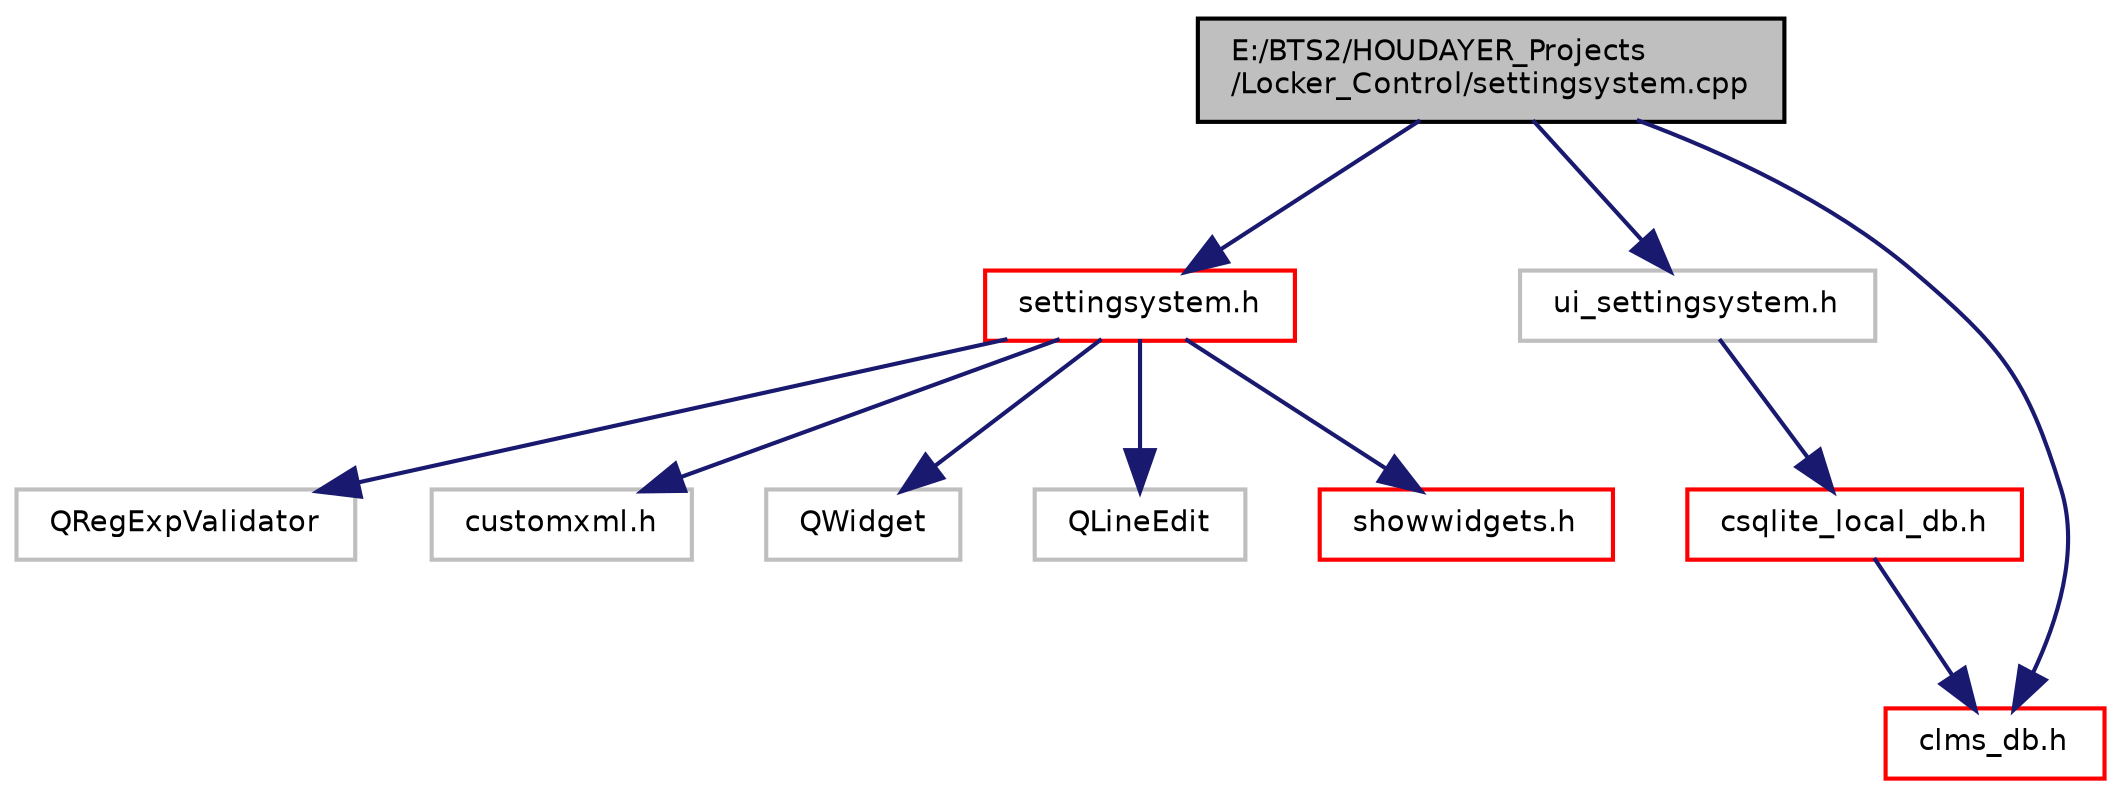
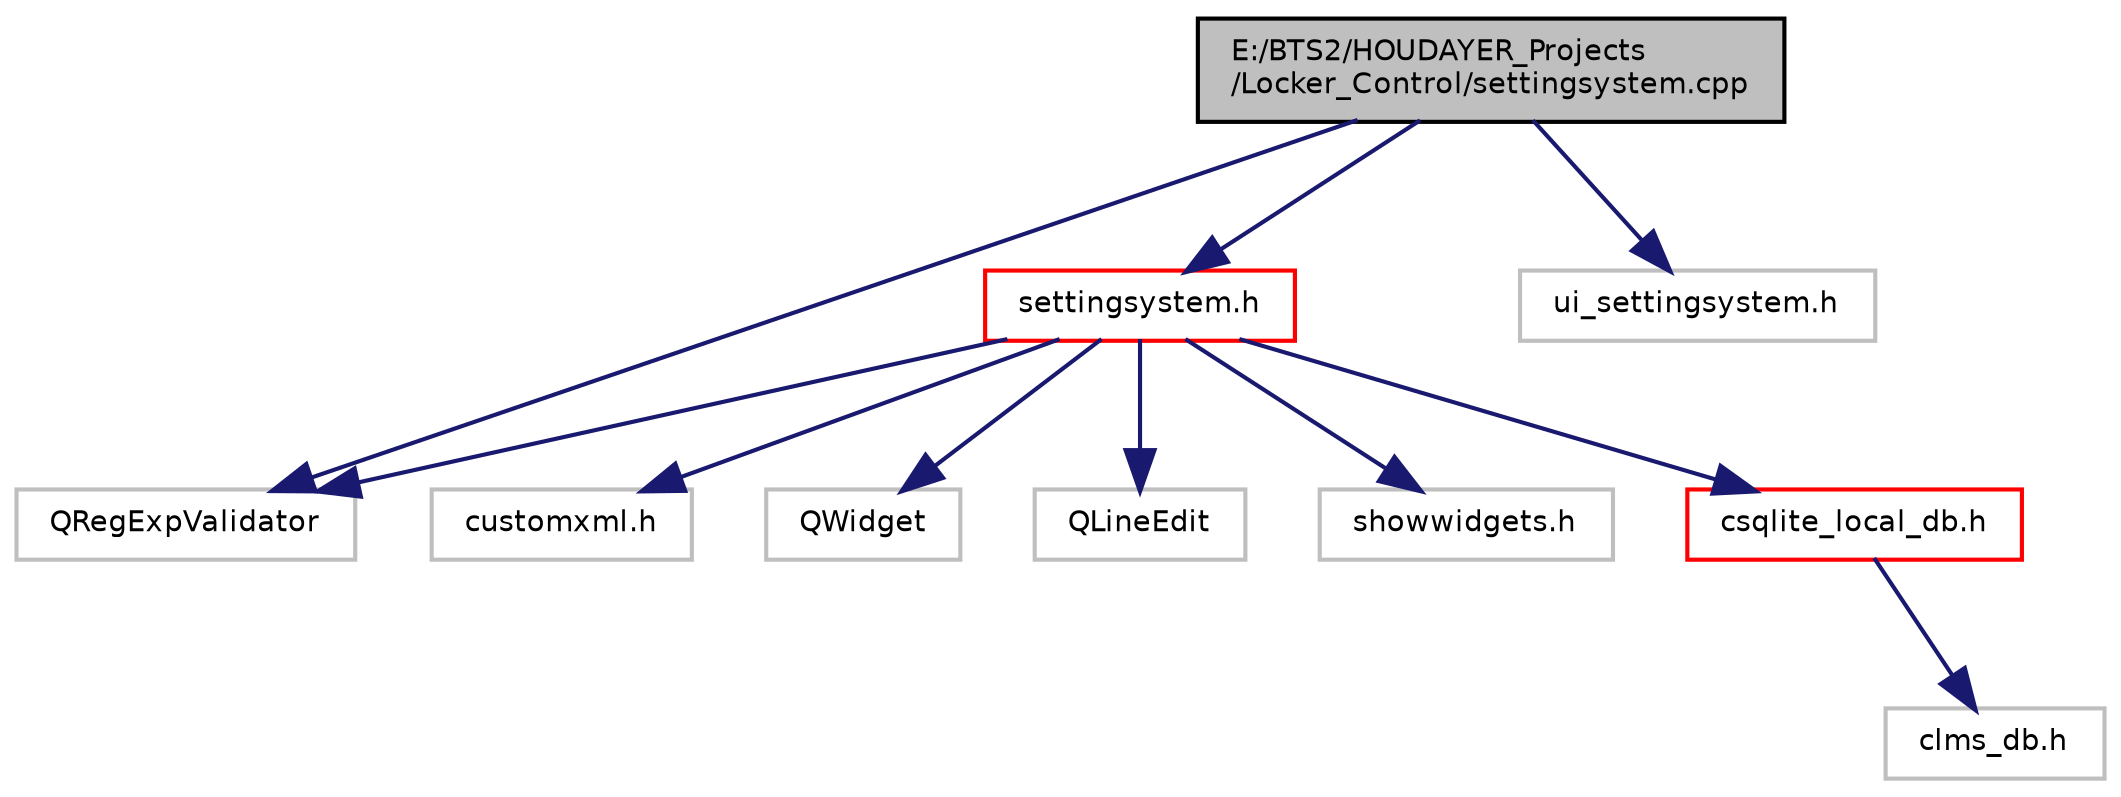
(1966, 319) -> (835, 299)
(1764, 398) -> (1477, 409)
(1466, 525) -> (1466, 525)
(1995, 744) -> (1995, 744)
